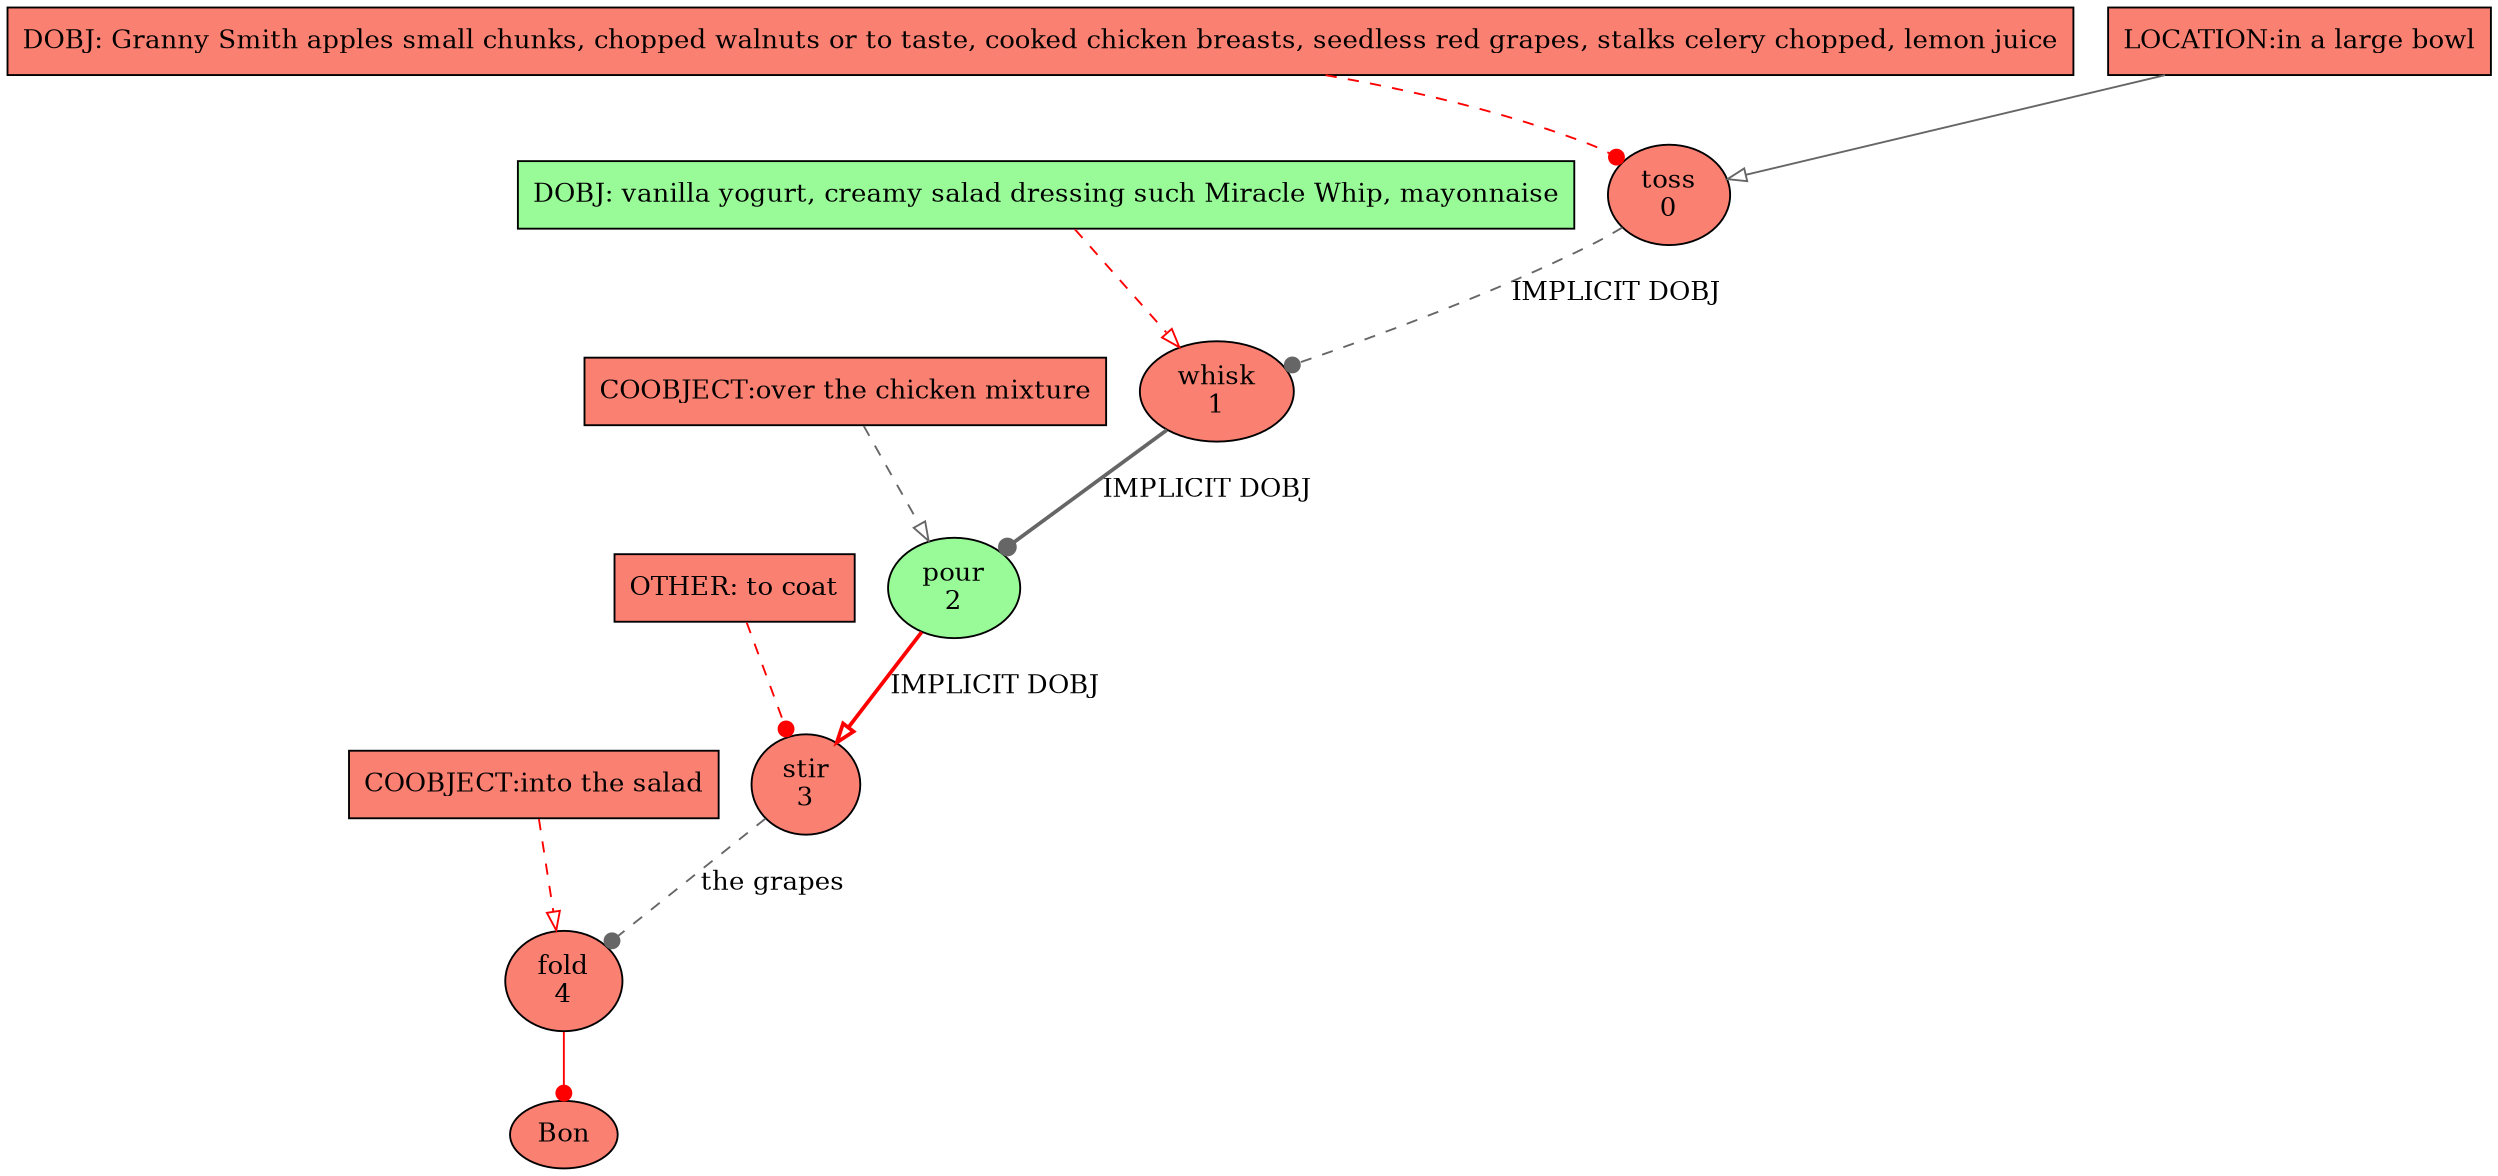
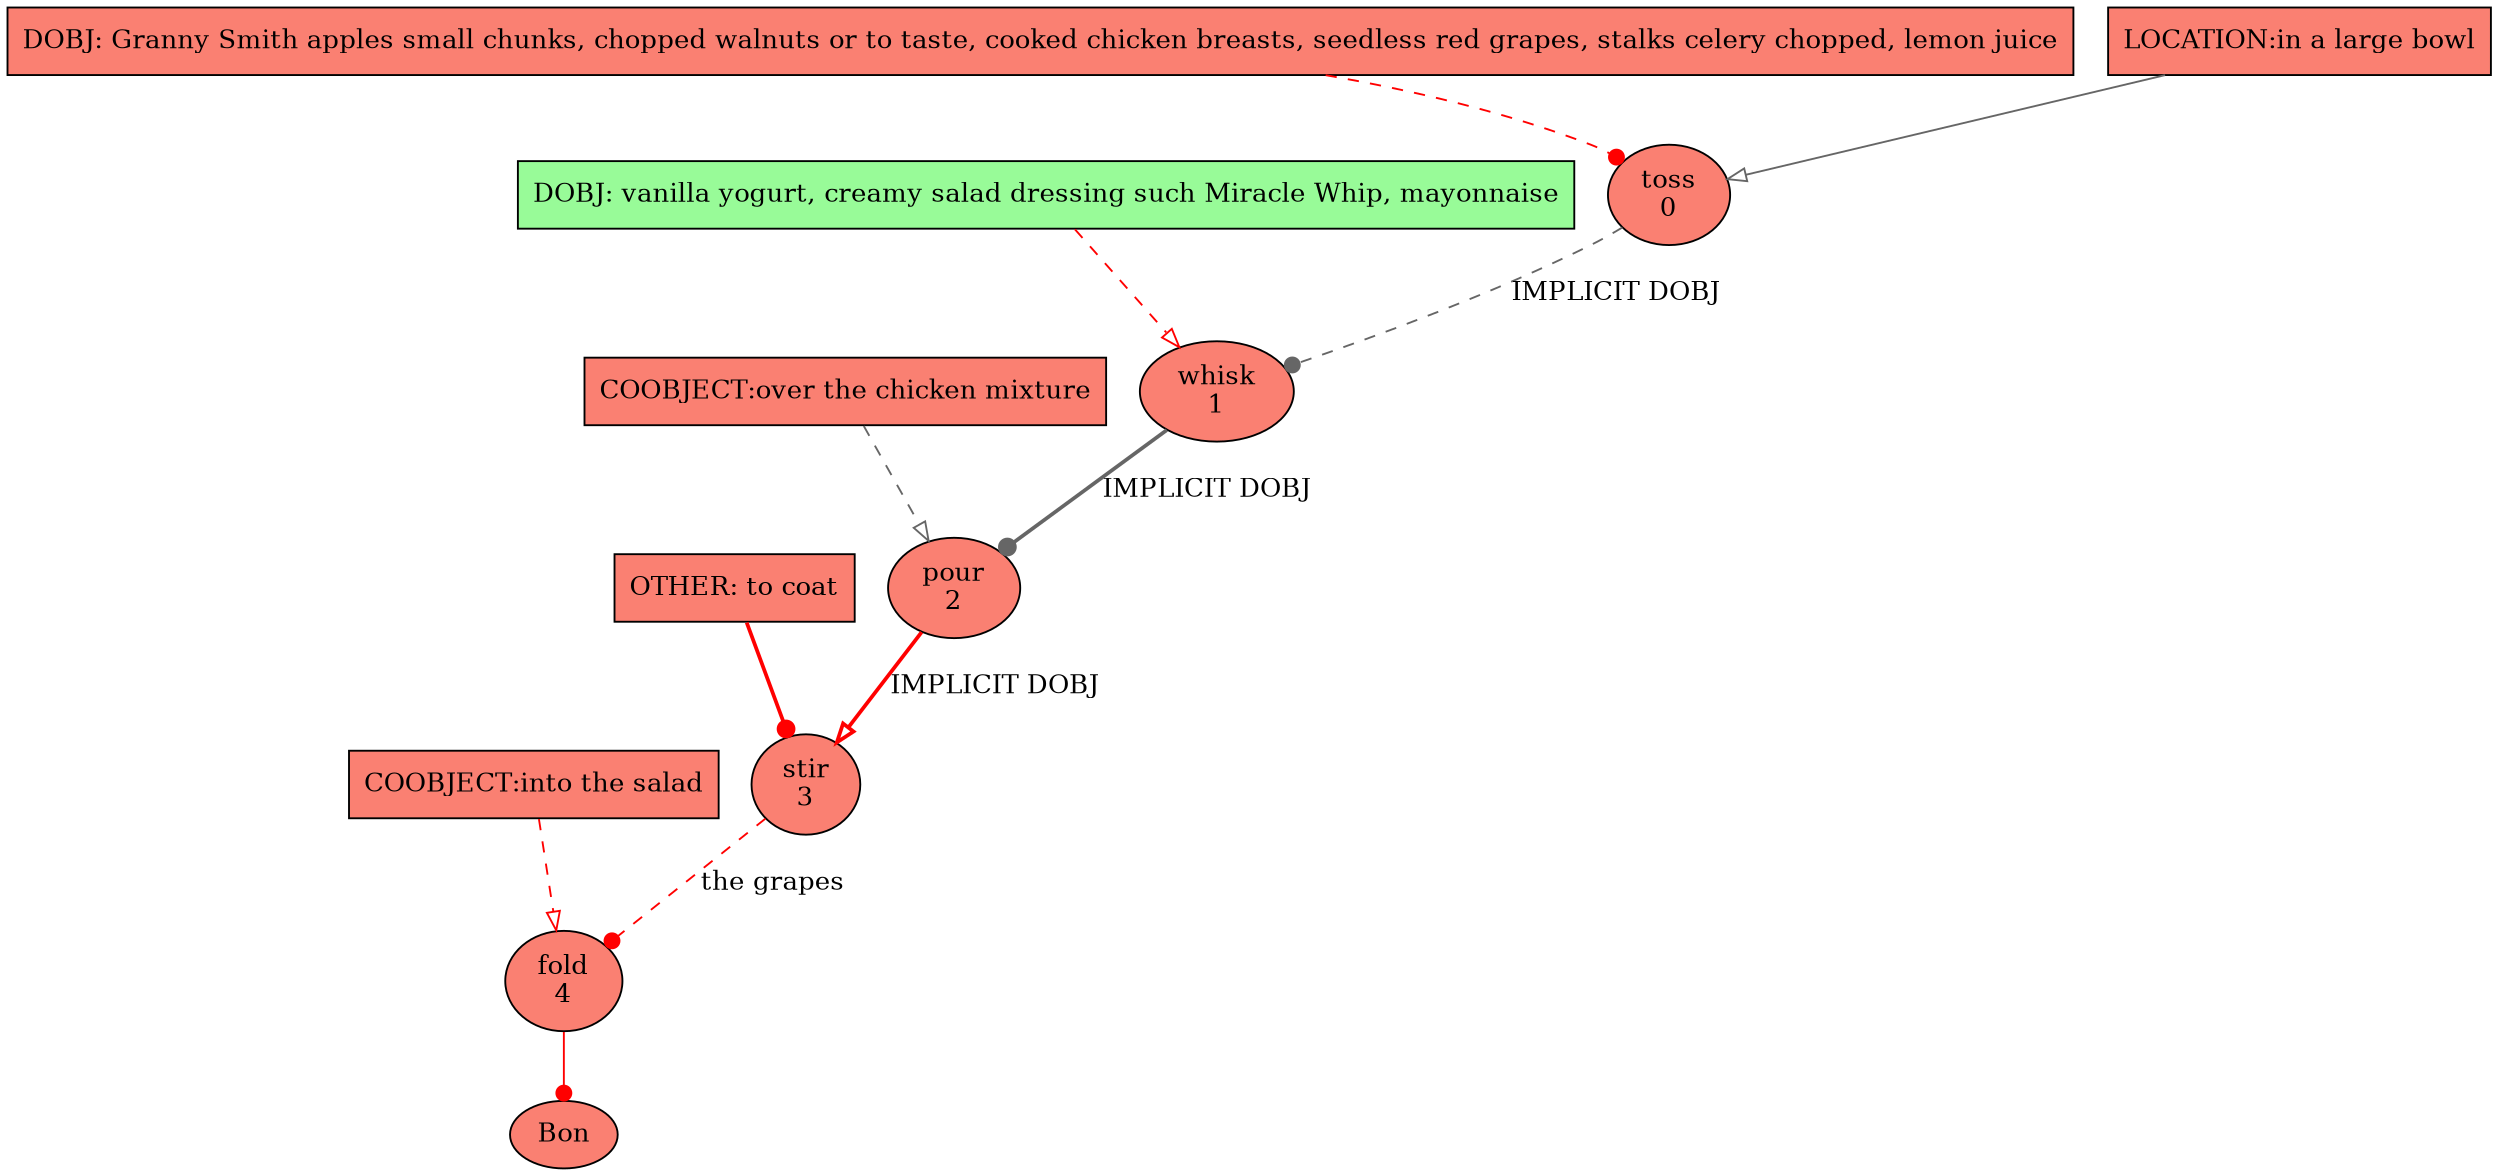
(954, 588) -> (954, 588)
(765, 672) -> (765, 672)
(692, 877) -> (692, 877)
